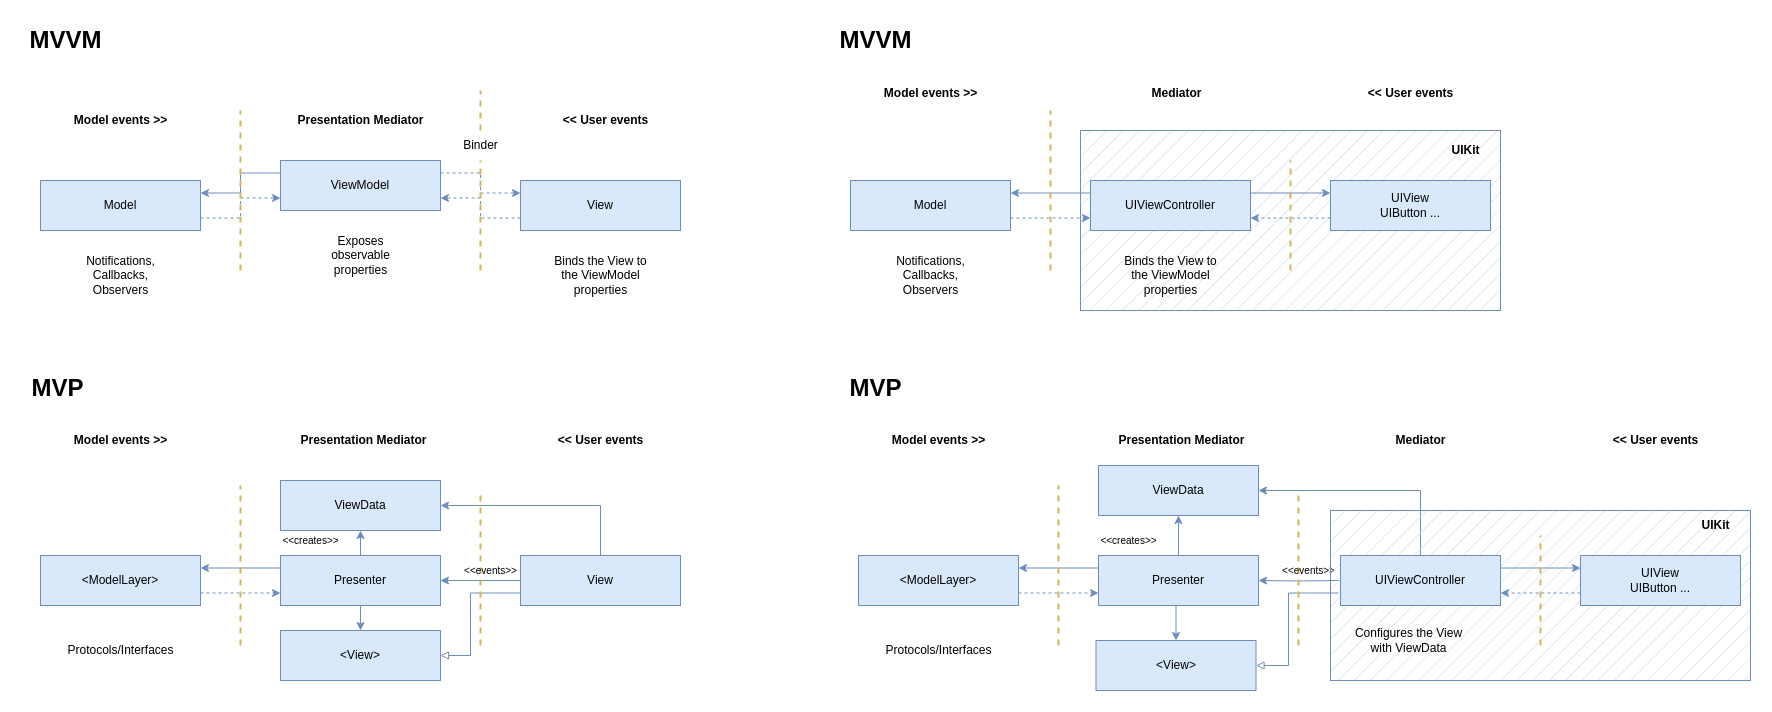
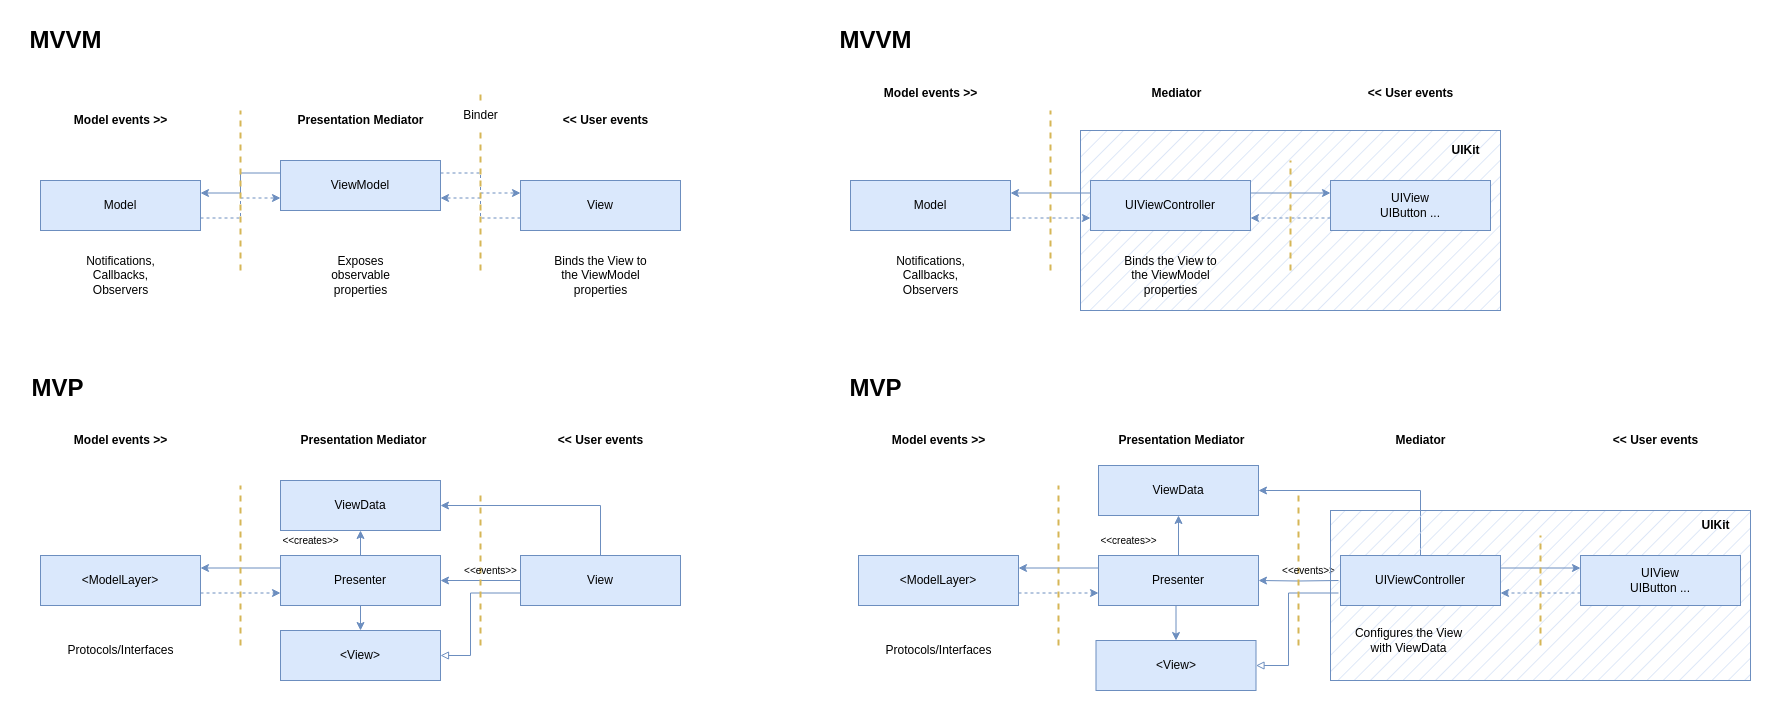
(481, 146) -> (481, 116)
(361, 256) -> (361, 276)
